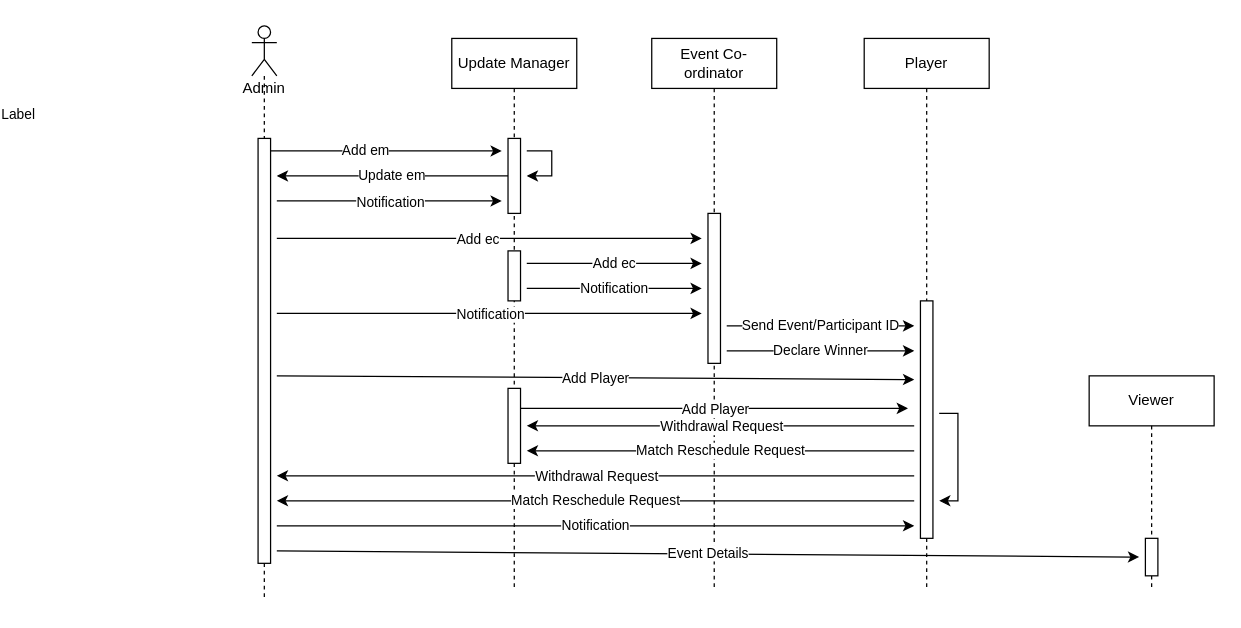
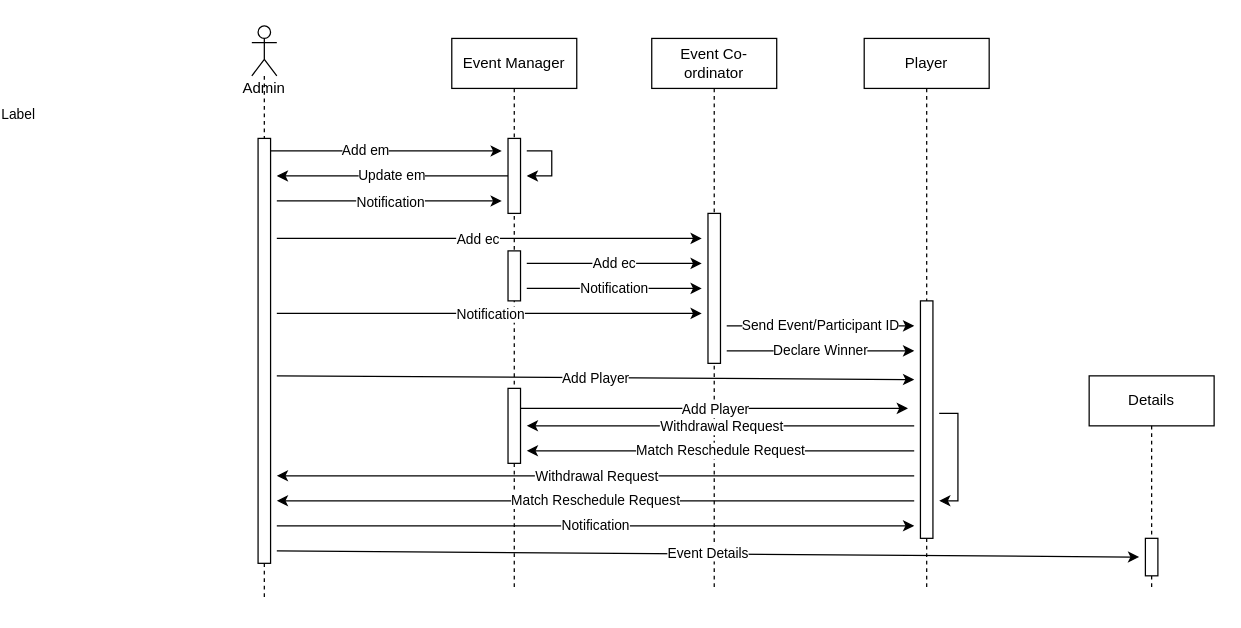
(514, 63) -> (514, 63)
(1152, 401) -> (1152, 401)
